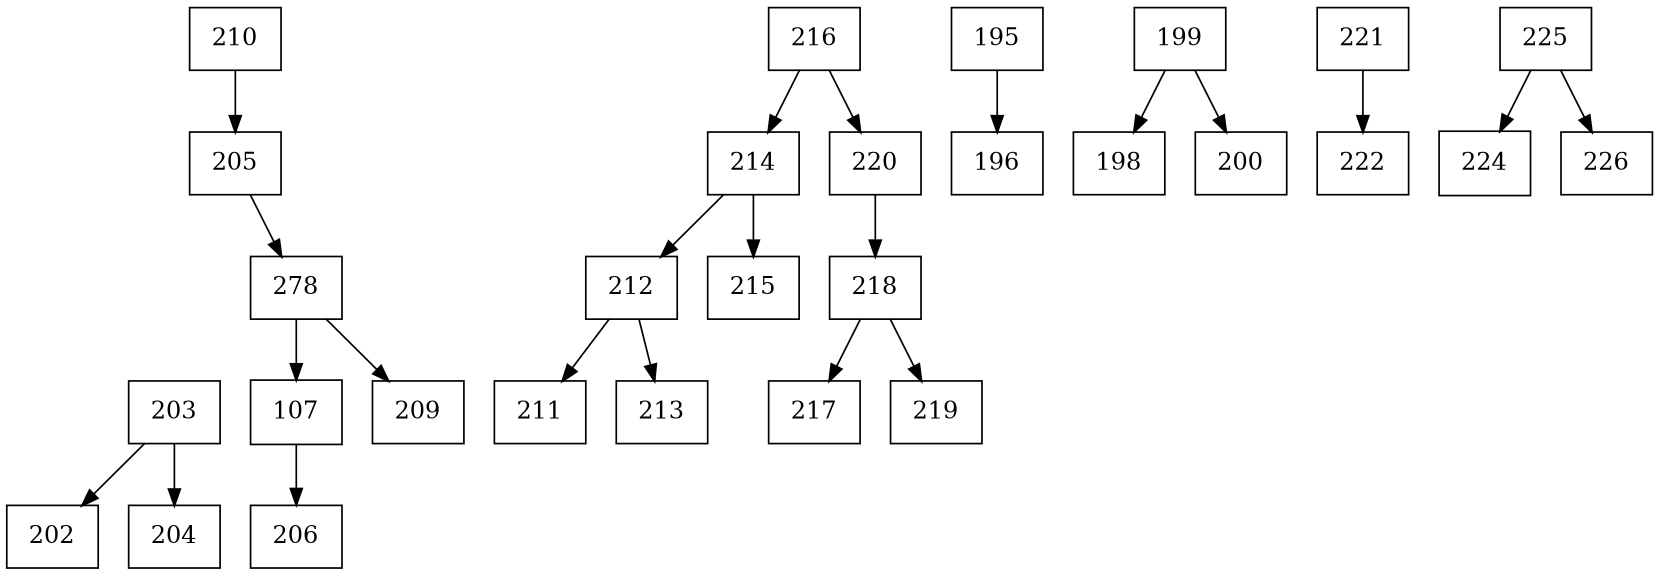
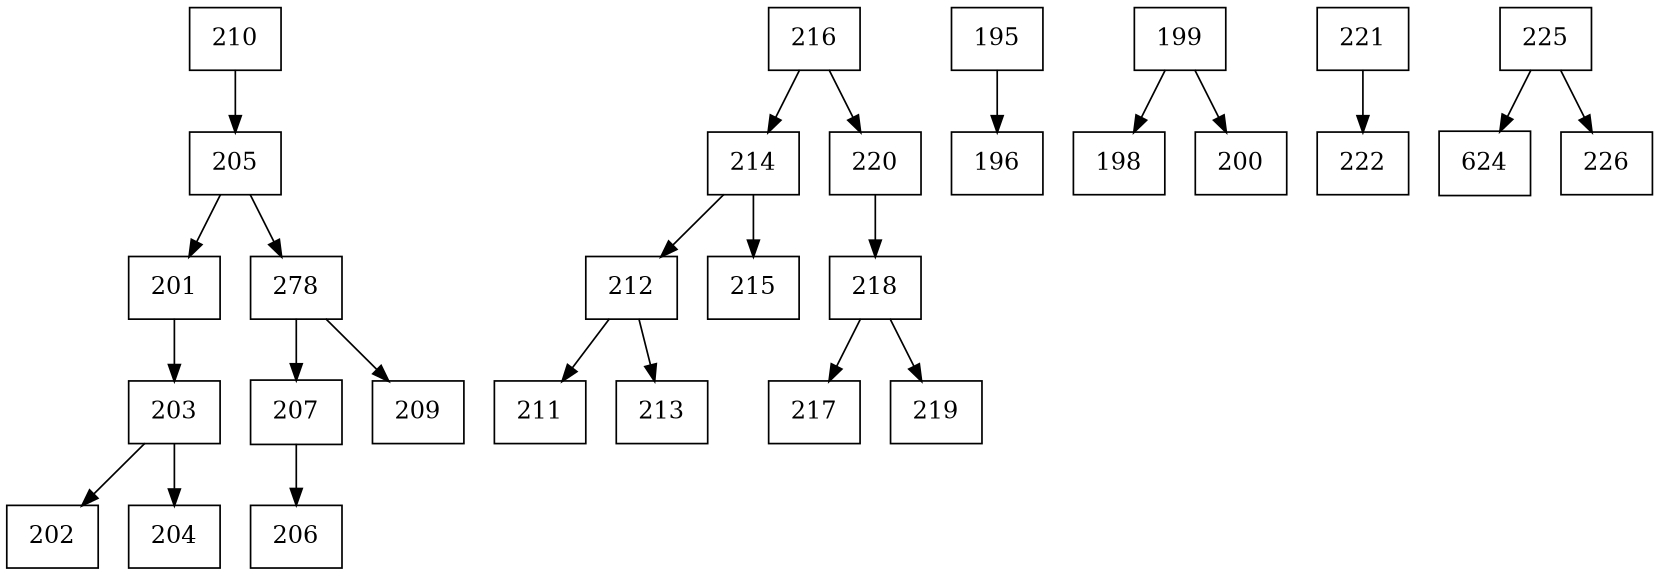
(1485, 163) -> (1485, 163)
none -> (174, 288)
(296, 412) -> (296, 412)
